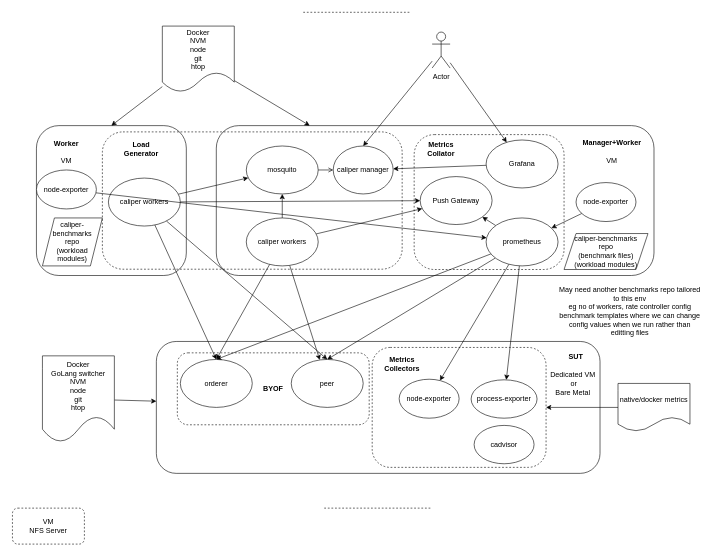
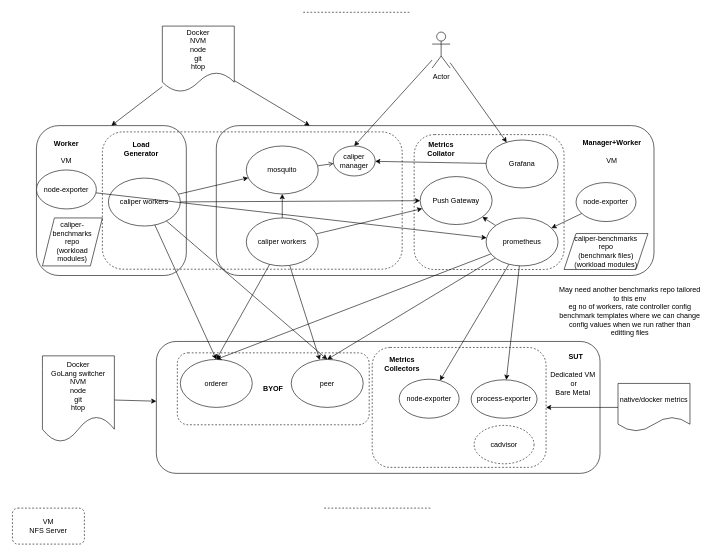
(363, 170) -> (354, 161)
(504, 445) -> (504, 445)
